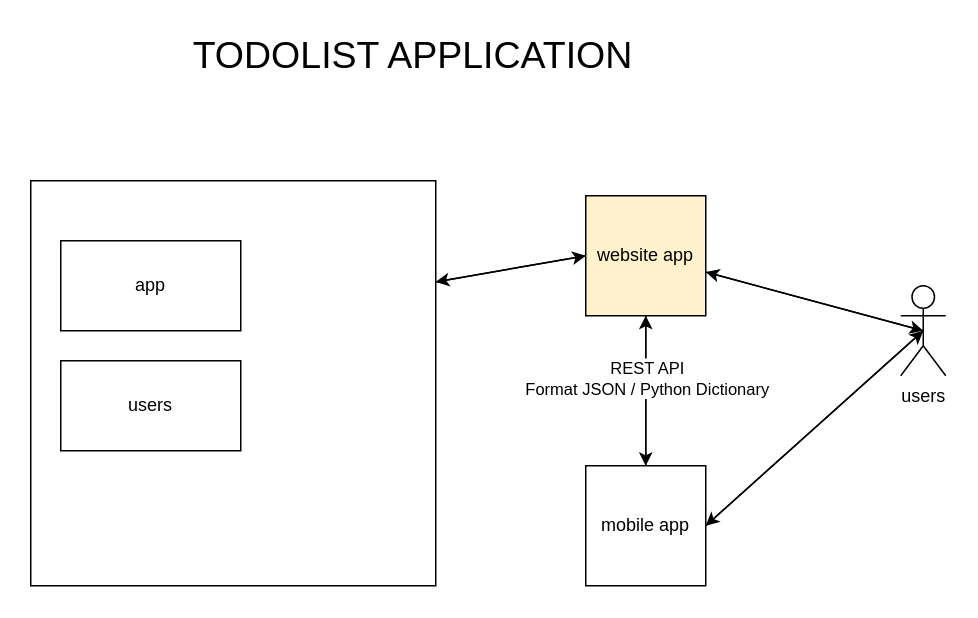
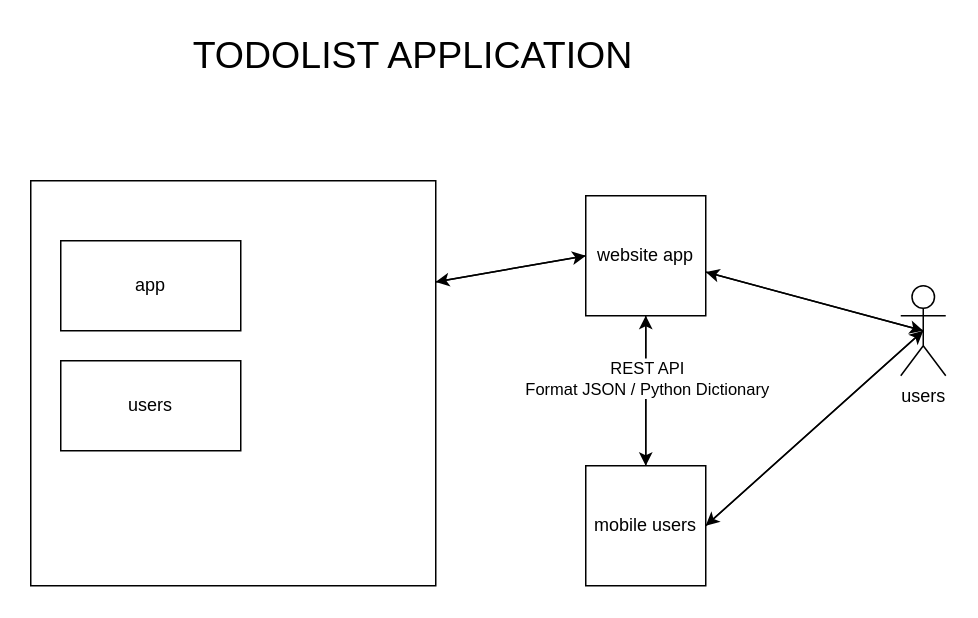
(646, 256) -> (646, 256)
(646, 526) -> (646, 526)
